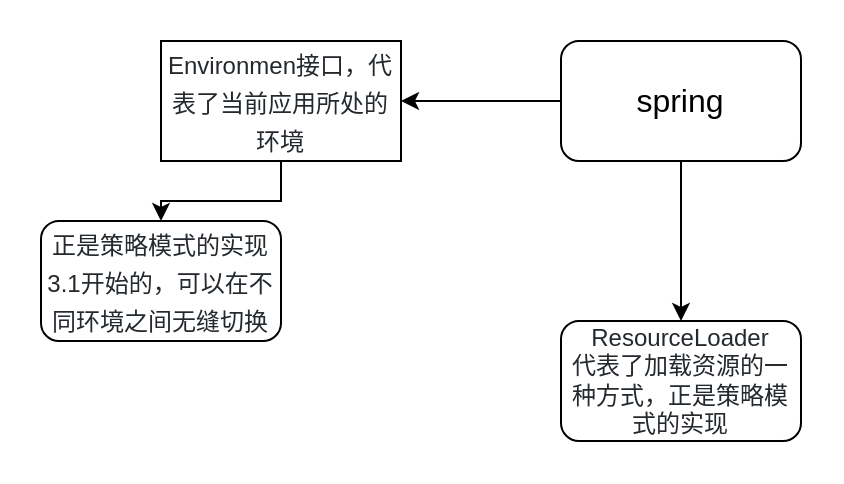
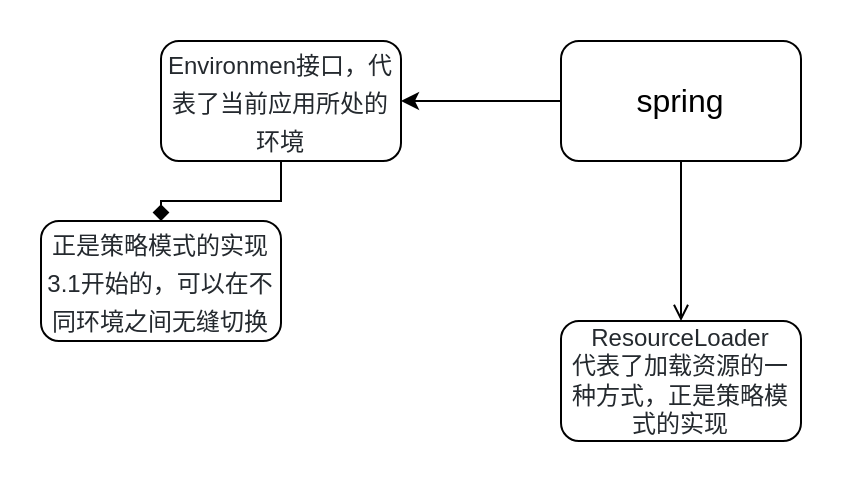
(281, 101) -> (281, 101)
(161, 206) -> (161, 204)
(681, 306) -> (681, 308)
